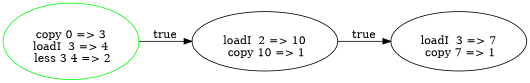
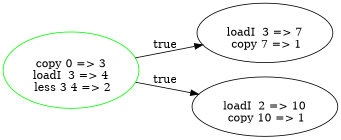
(360, 41) -> (165, 52)
